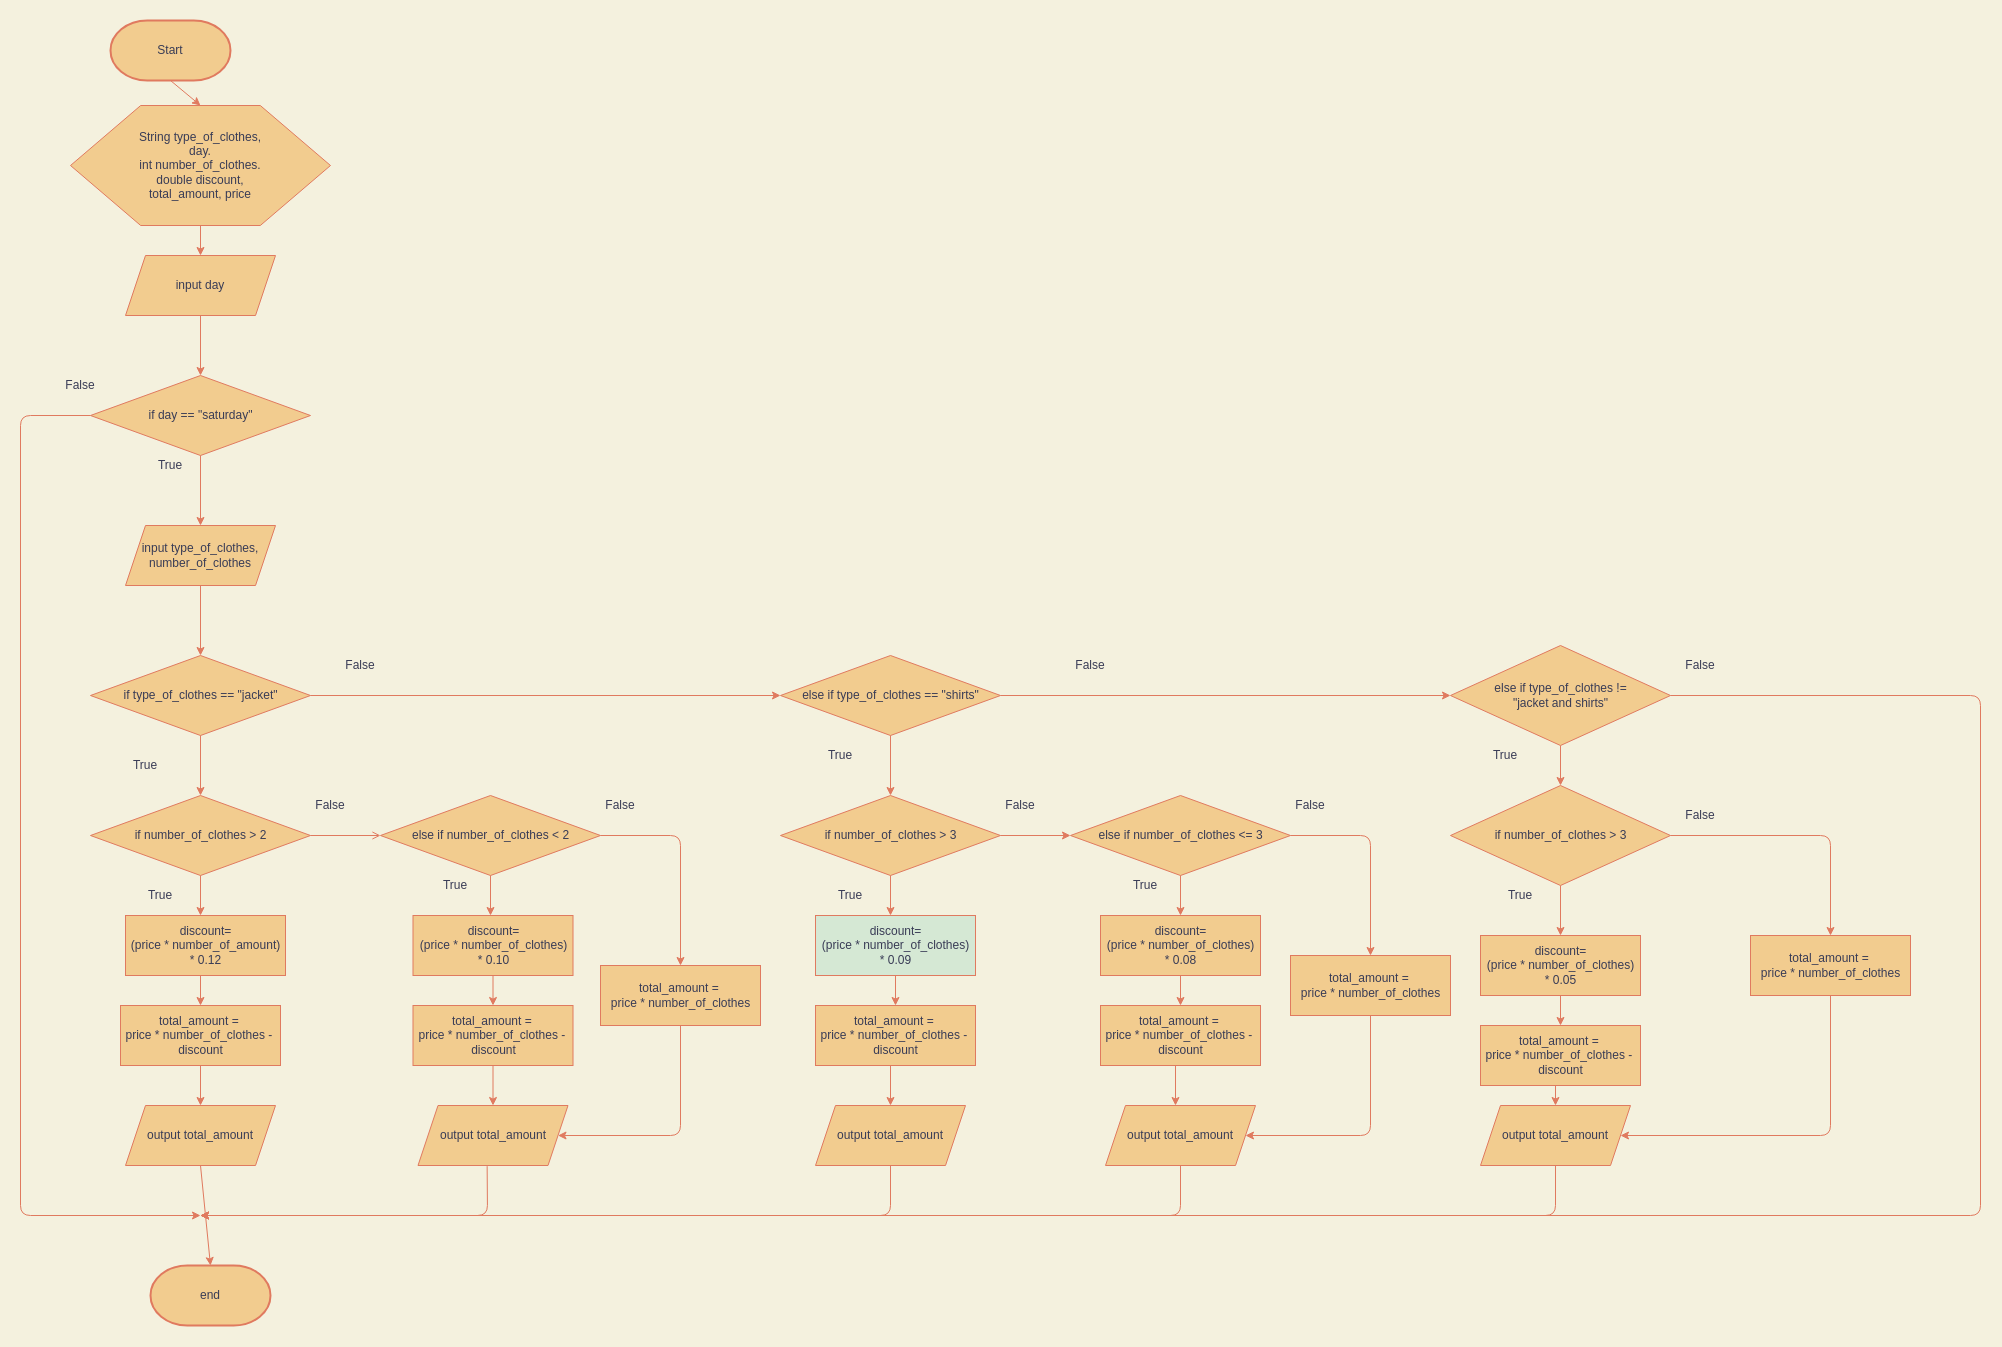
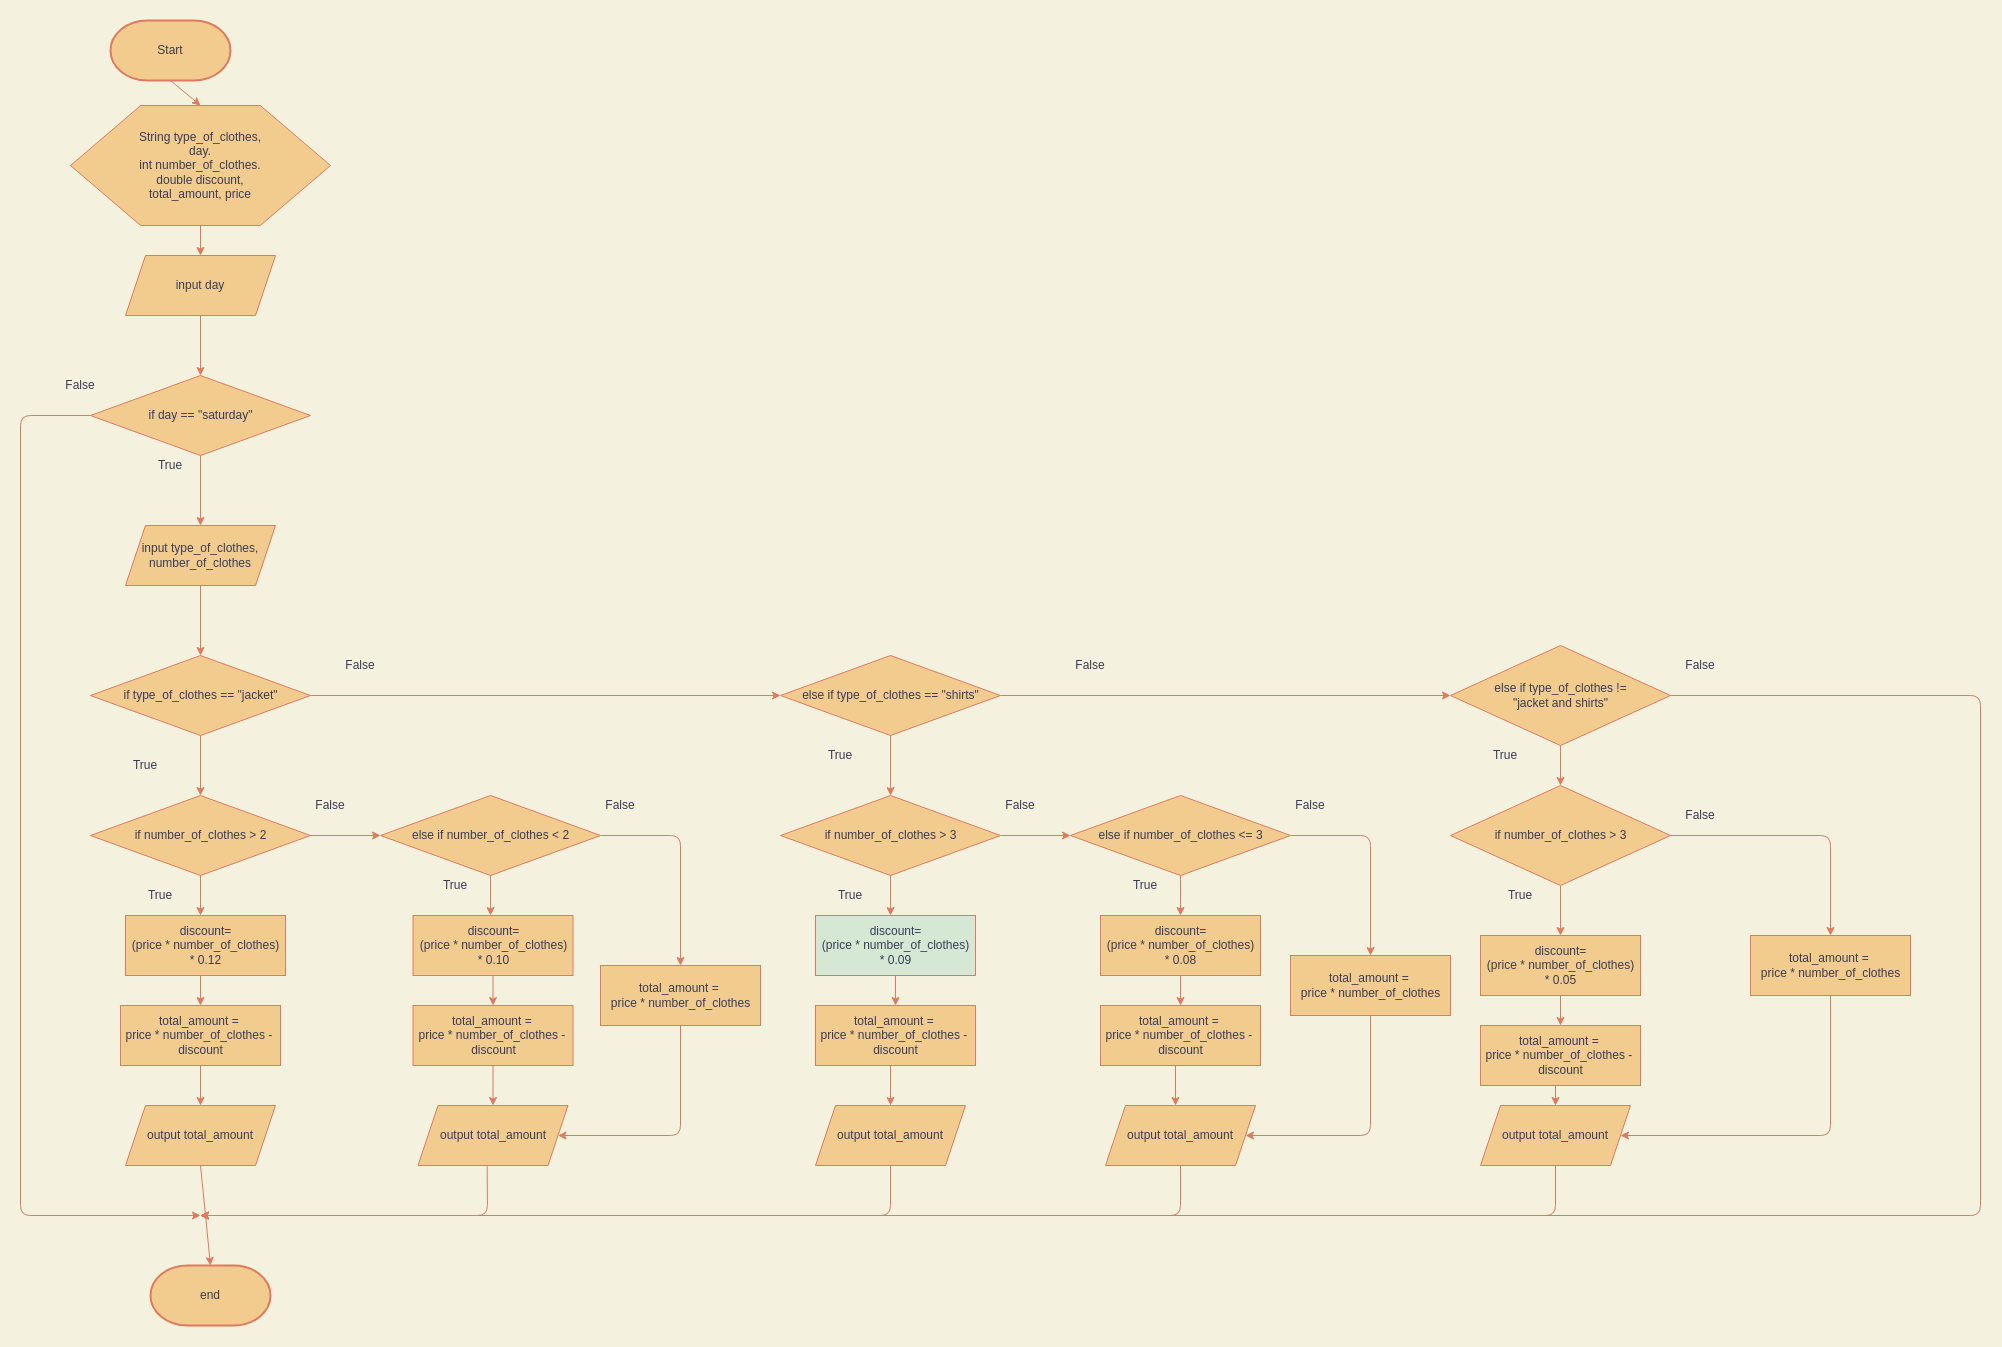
(373, 836) -> (372, 836)
(206, 946) -> (206, 946)
